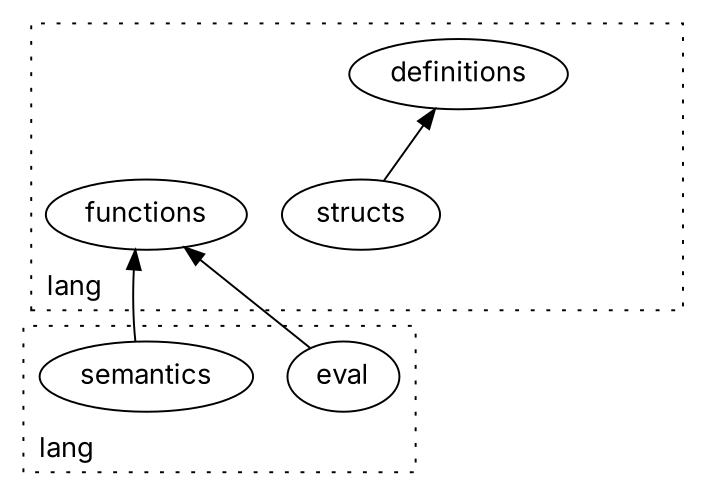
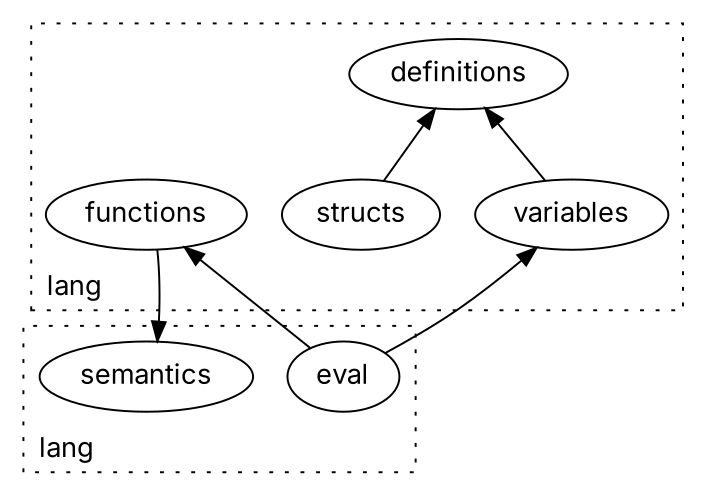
none -> (572, 215)
(133, 298) -> (159, 286)
